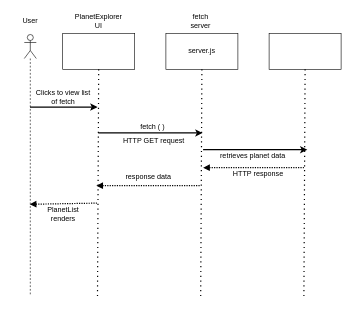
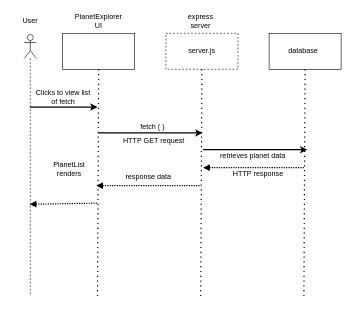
(201, 21) -> (201, 21)
(202, 51) -> (202, 51)
none -> (303, 51)
(63, 214) -> (69, 169)
